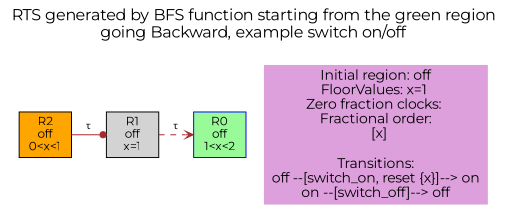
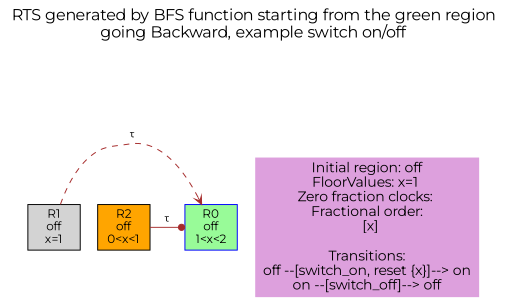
(86, 135) -> (164, 227)
